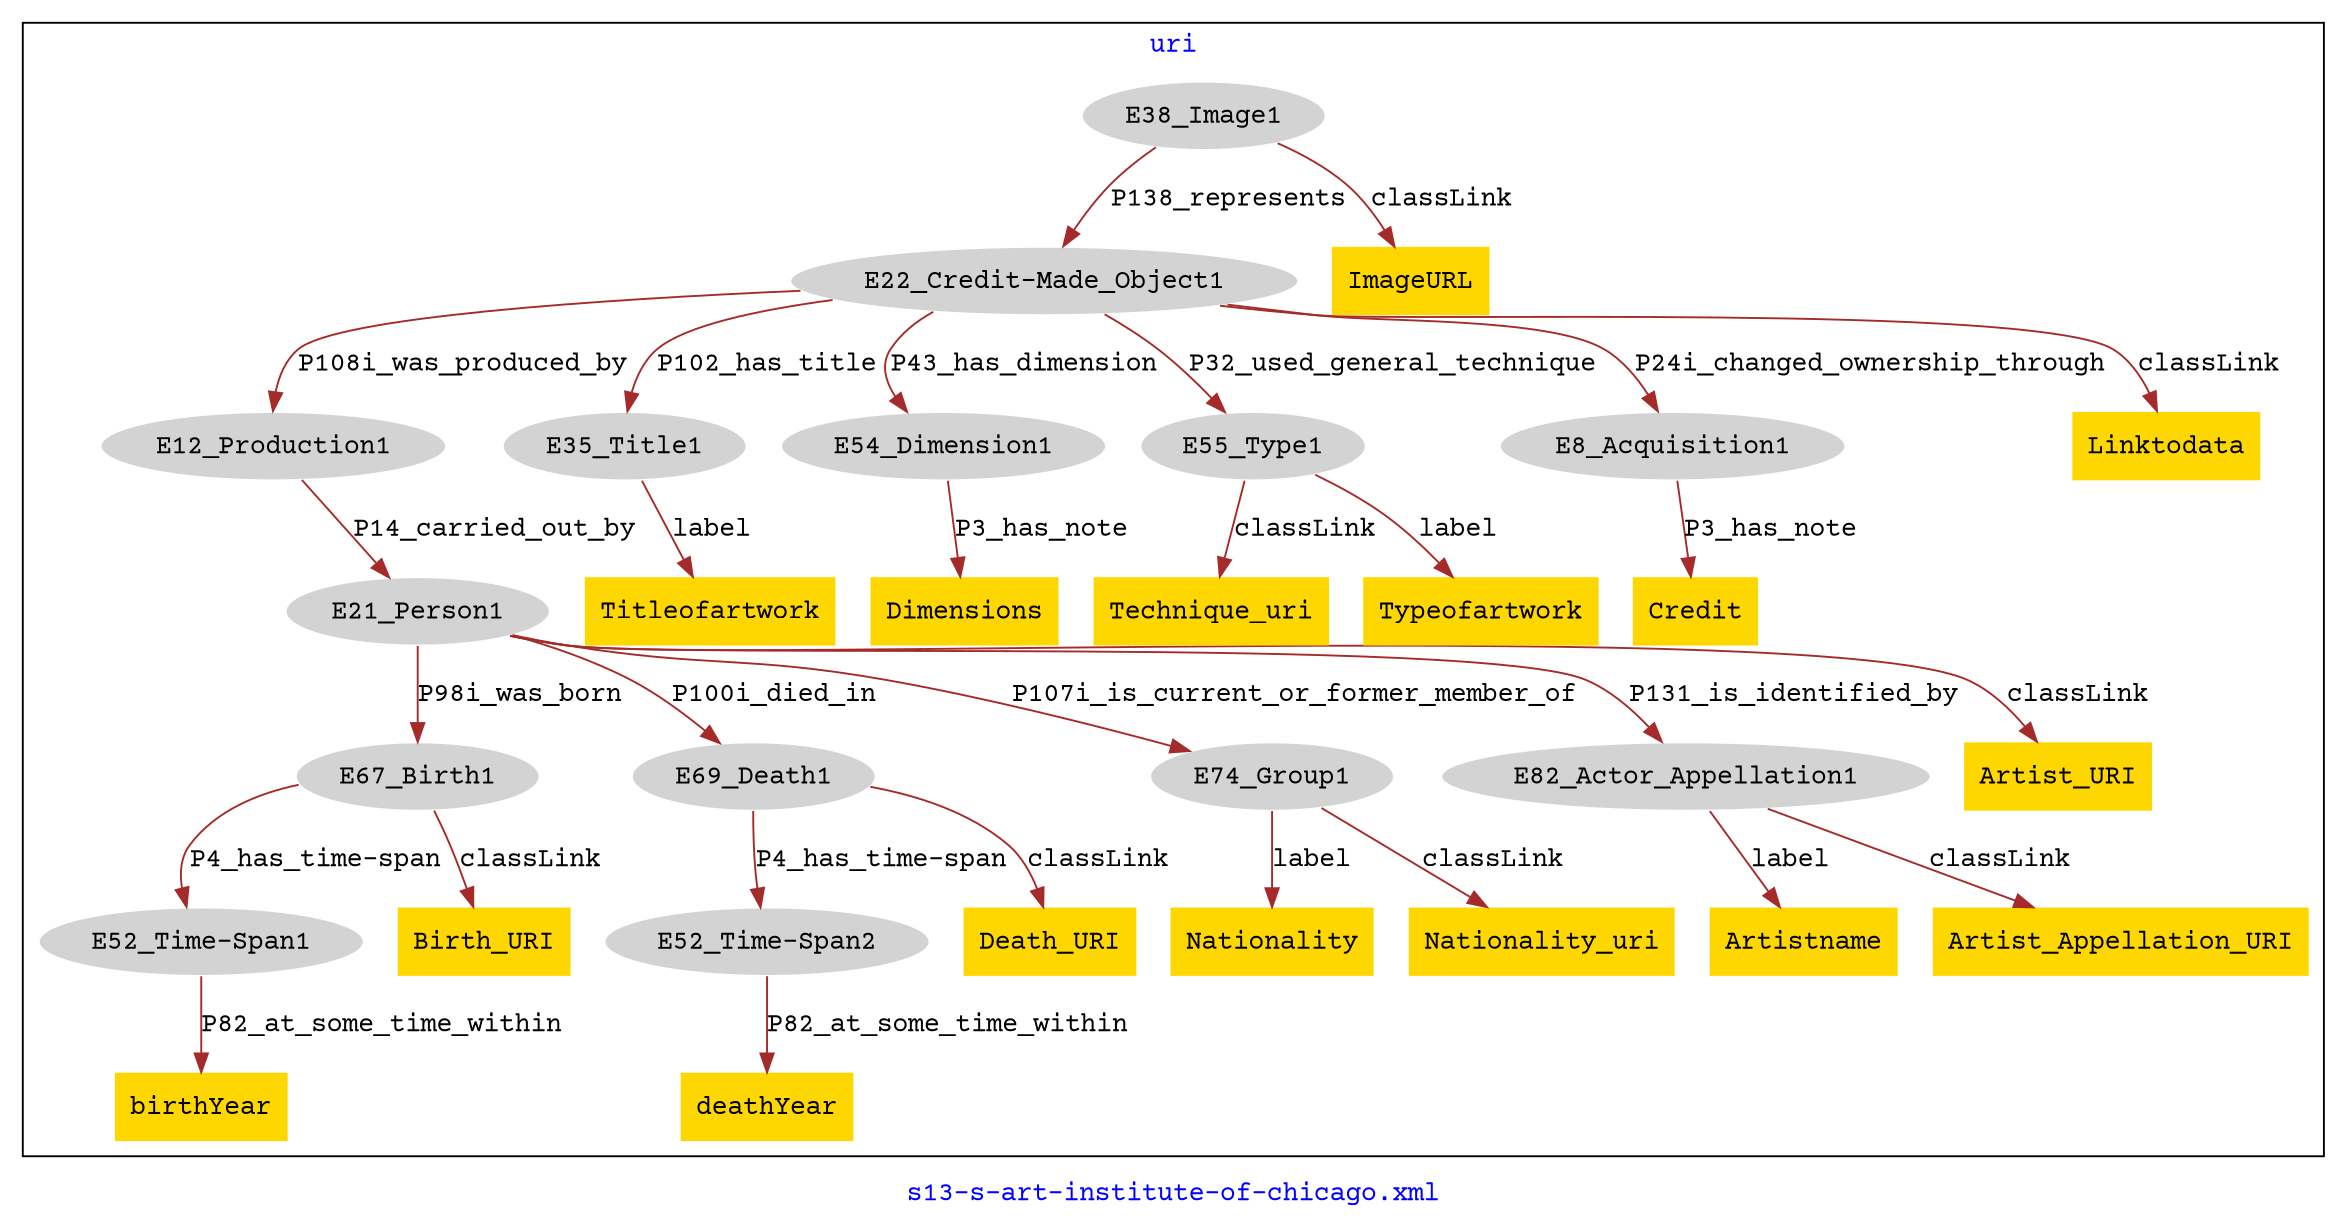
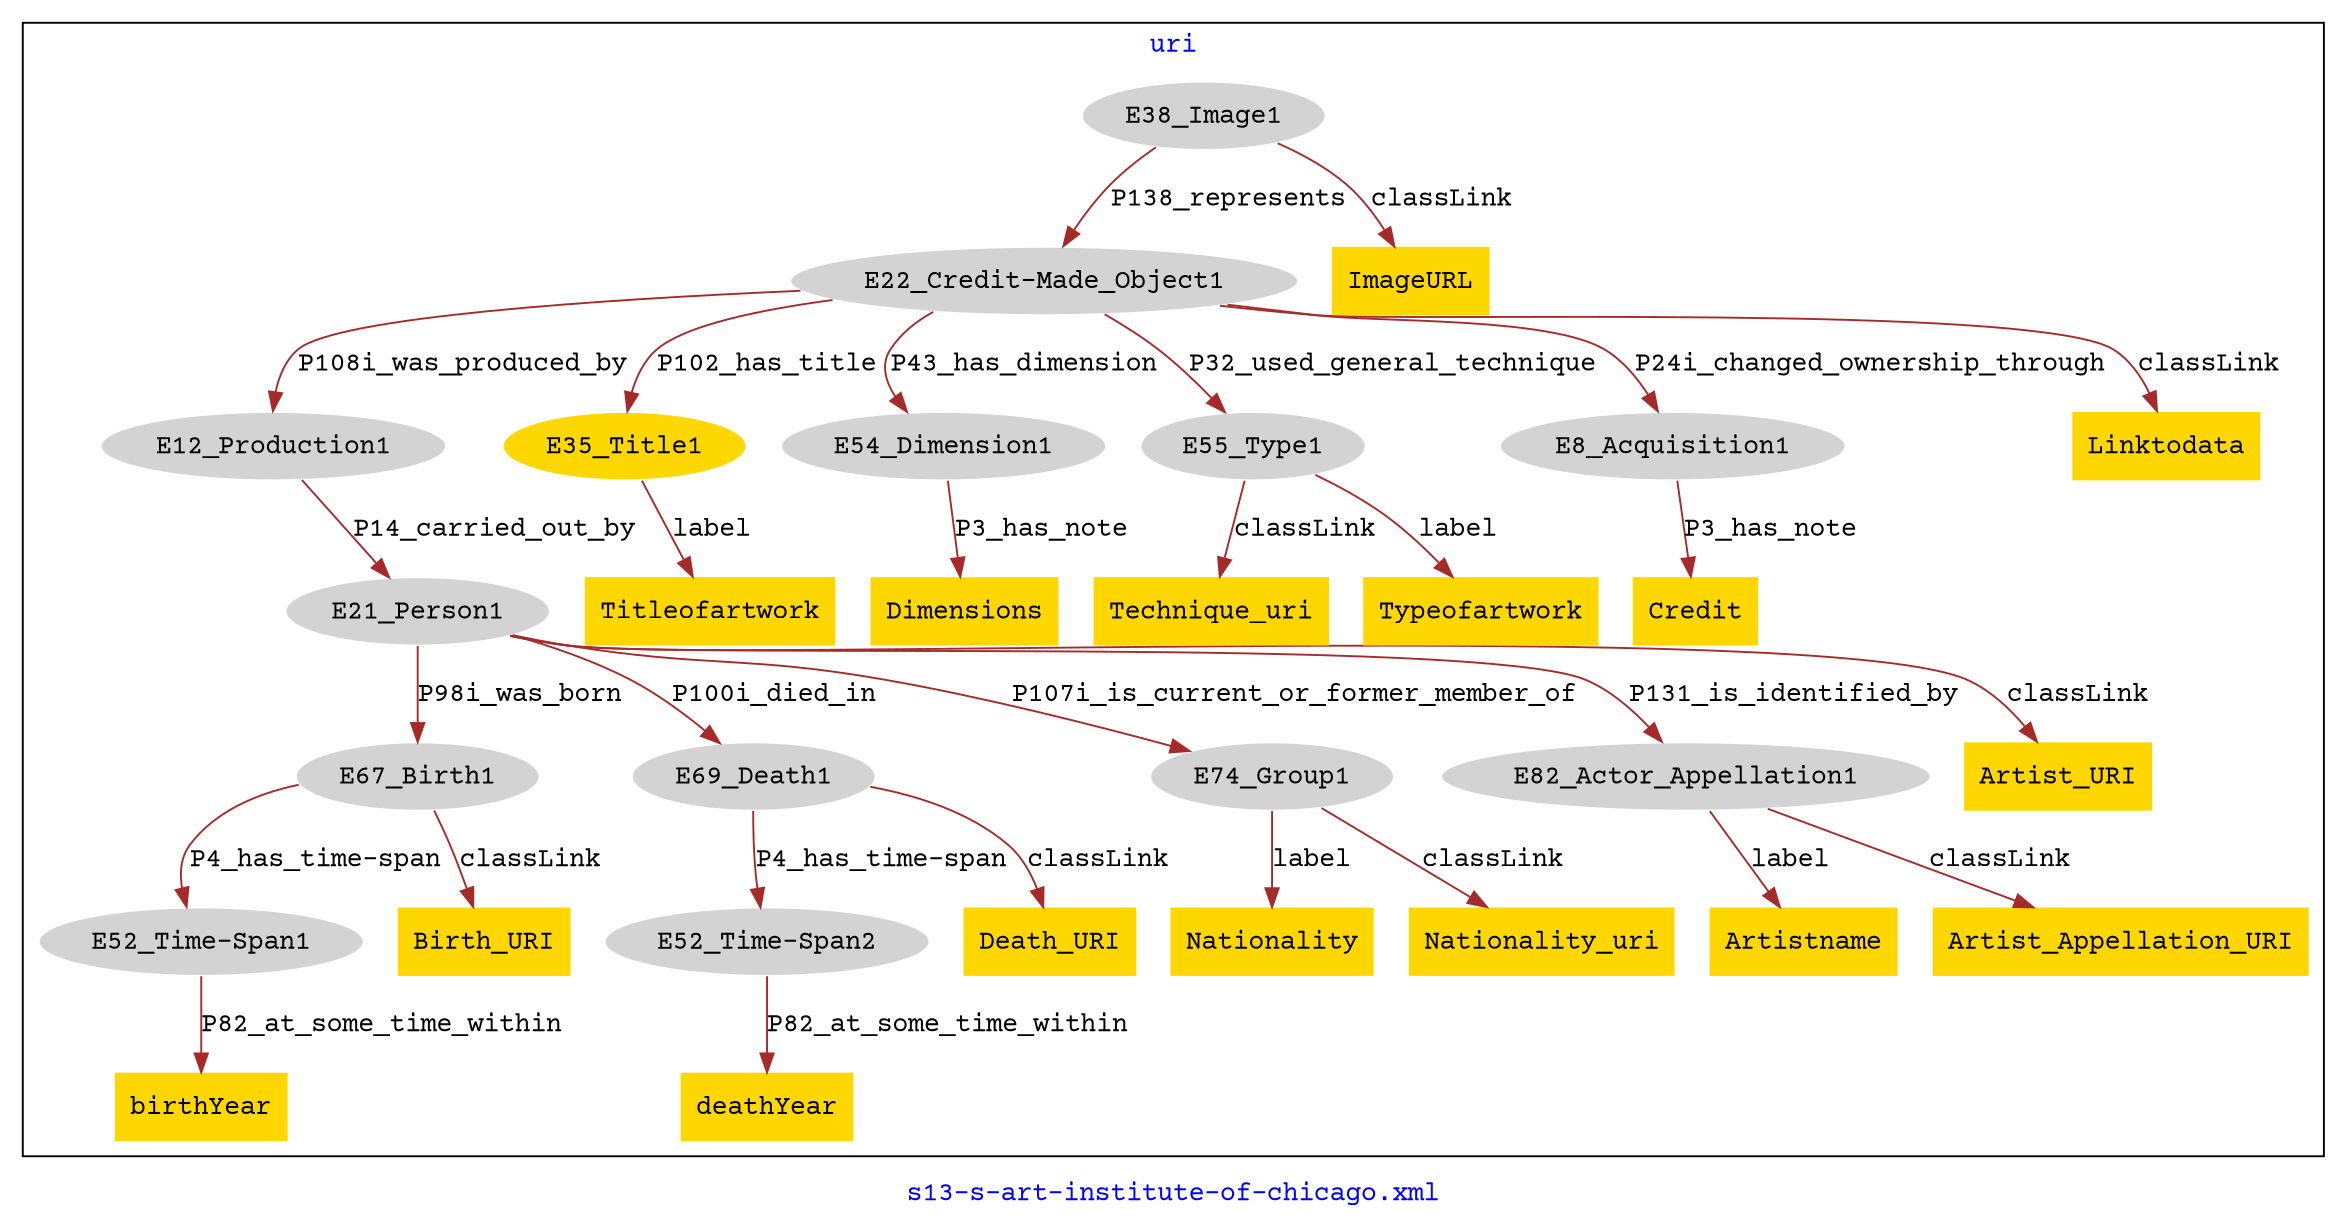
(625, 446) -> (625, 446)
